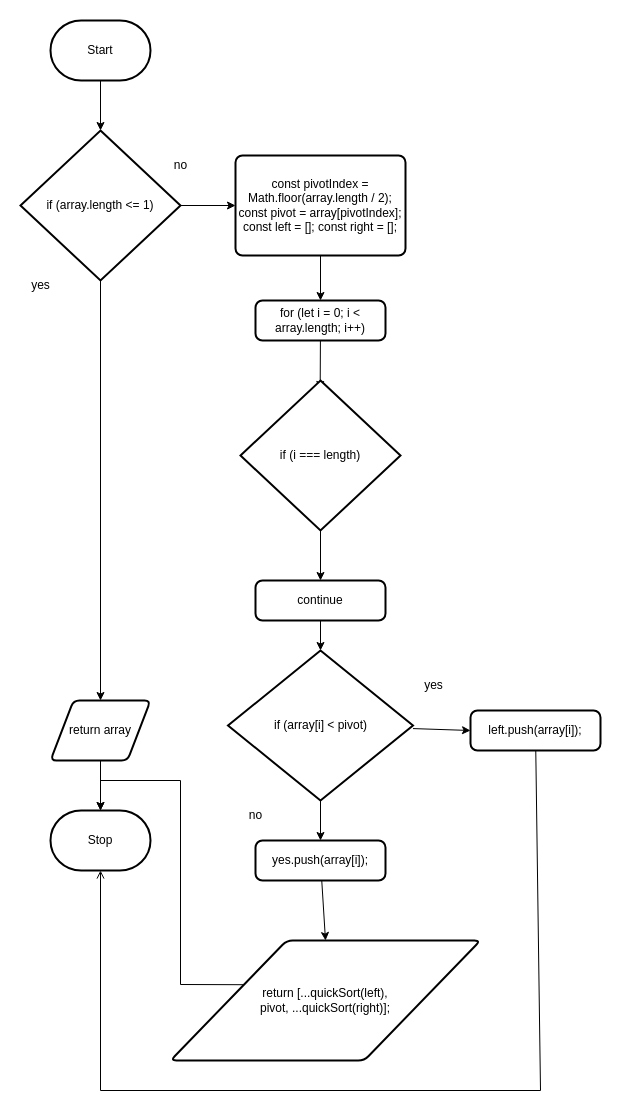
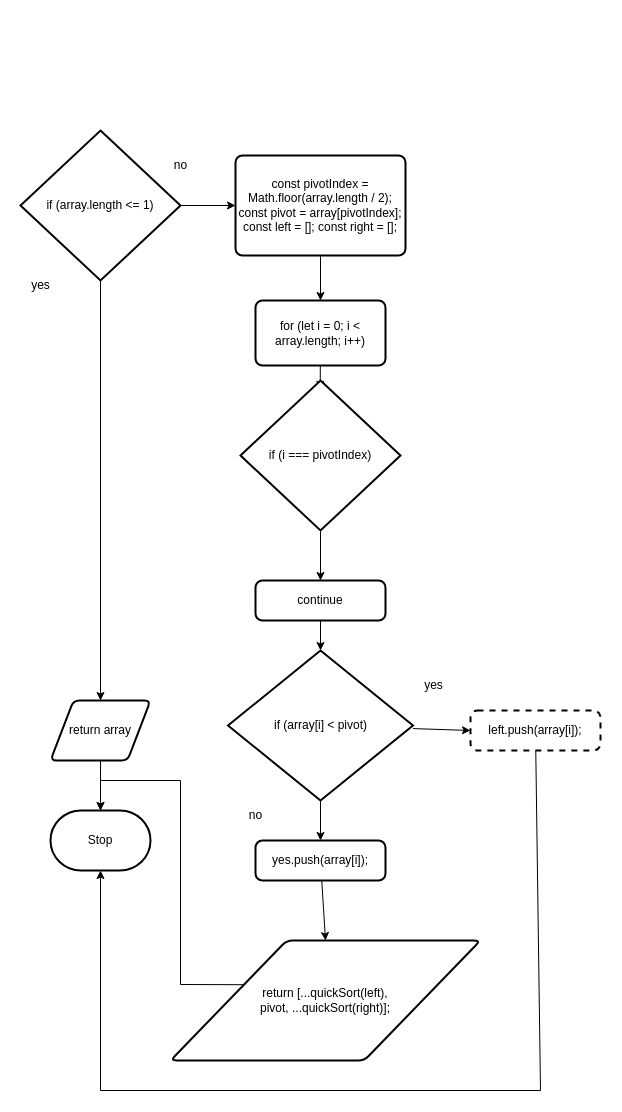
(101, 51) -> none
(101, 102) -> none
(321, 321) -> (321, 333)
(321, 456) -> (321, 456)
(536, 731) -> (536, 731)
(101, 876) -> (101, 878)
